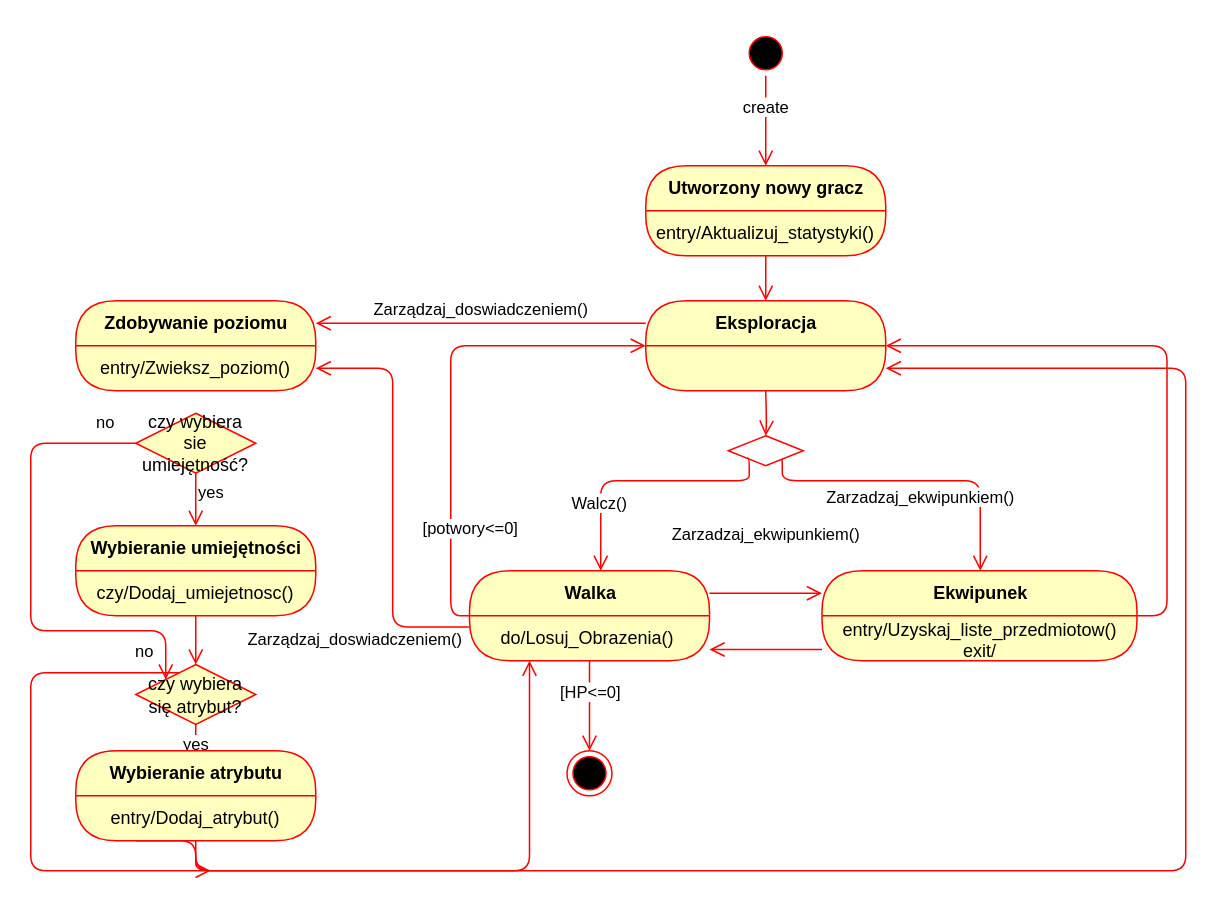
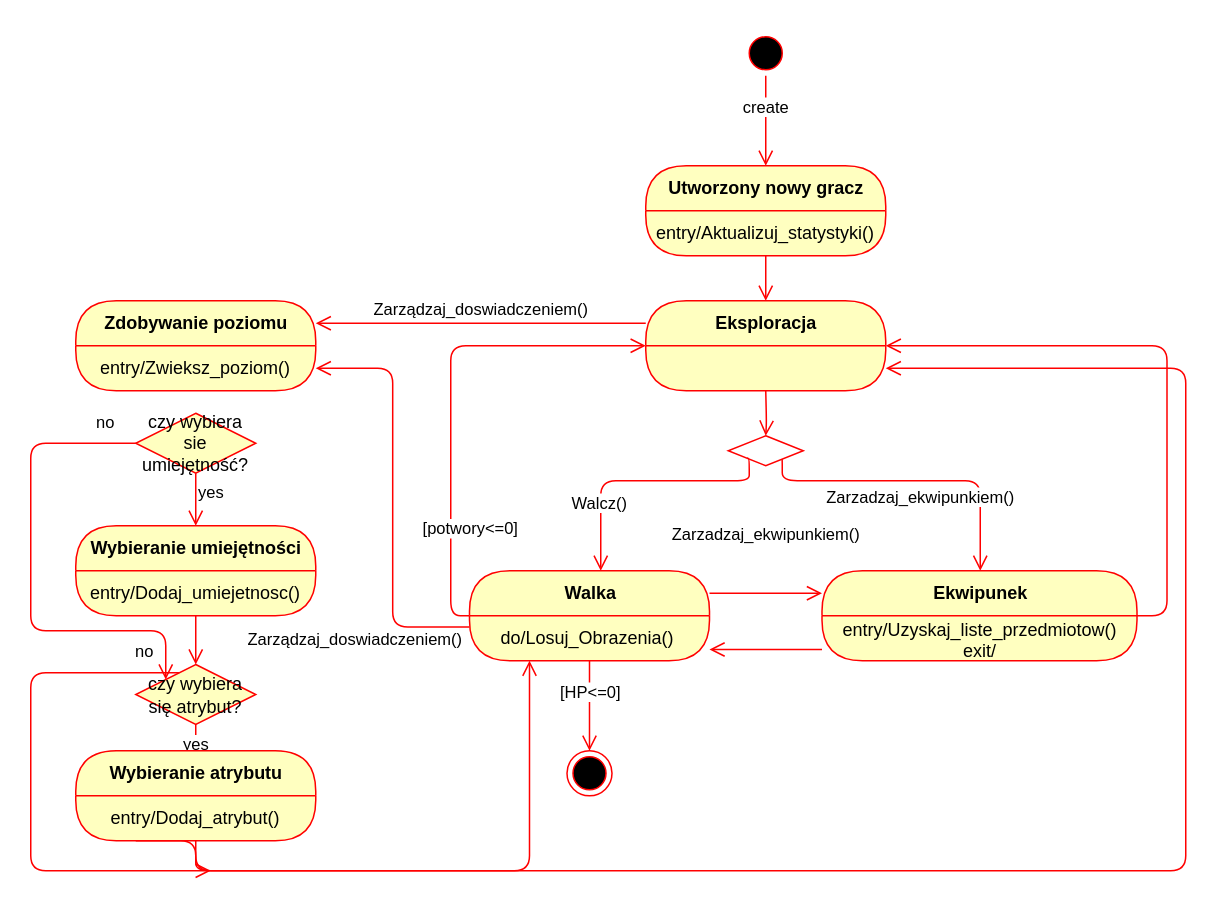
(196, 593) -> (196, 593)
